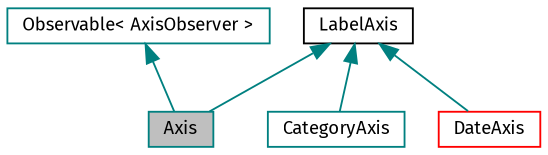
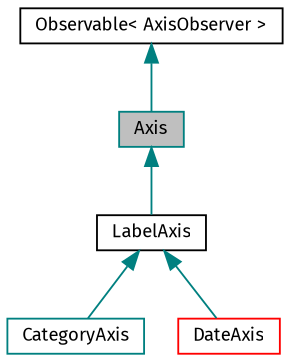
(139, 26) -> (151, 26)
(261, 82) -> (151, 191)
